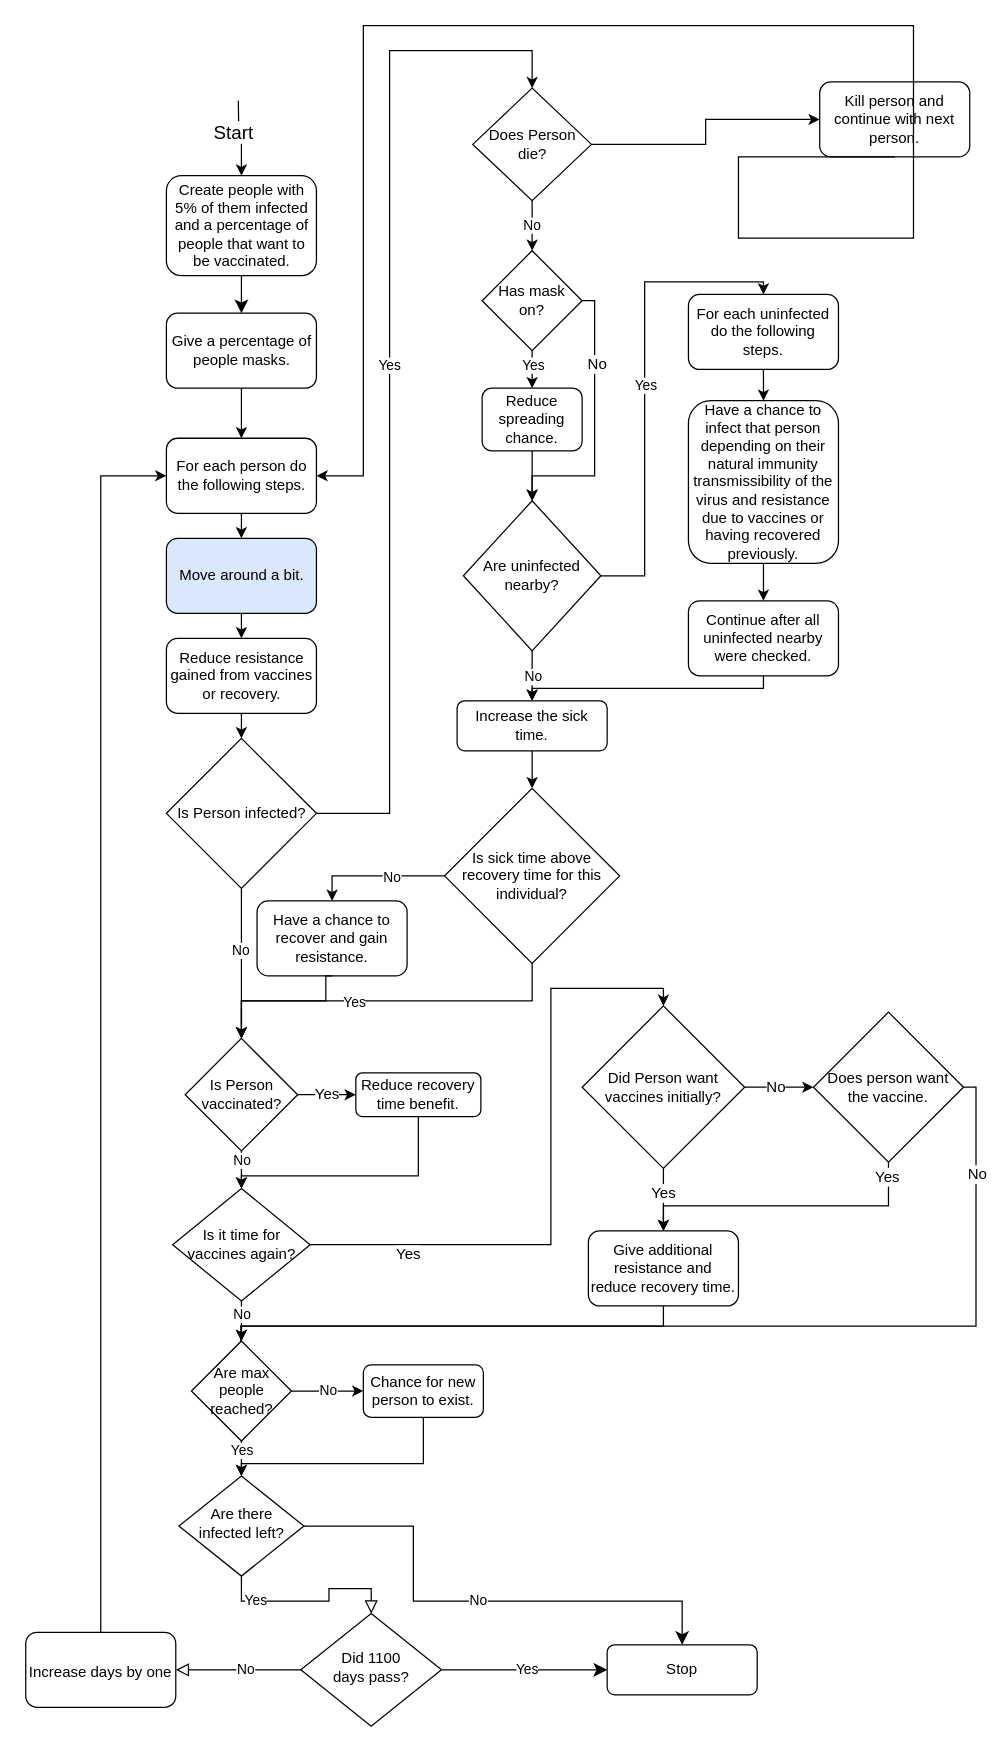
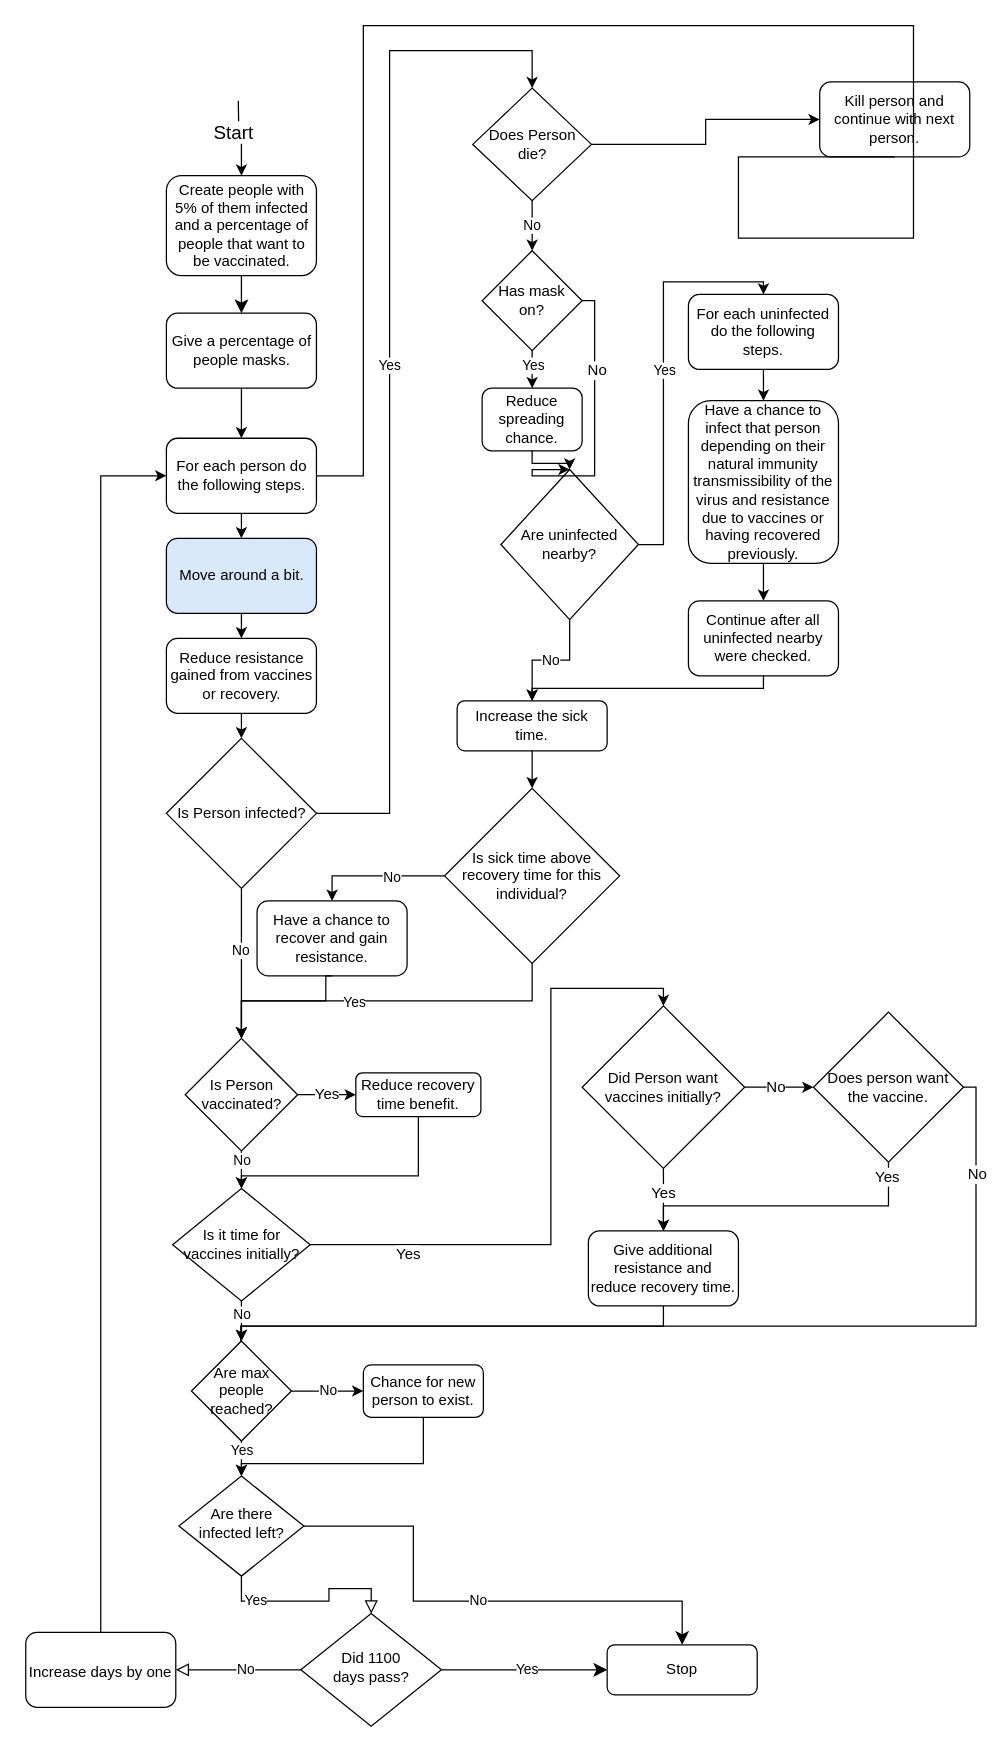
(326, 476) -> (322, 476)
(532, 576) -> (569, 544)
(242, 1244) -> (242, 1244)
